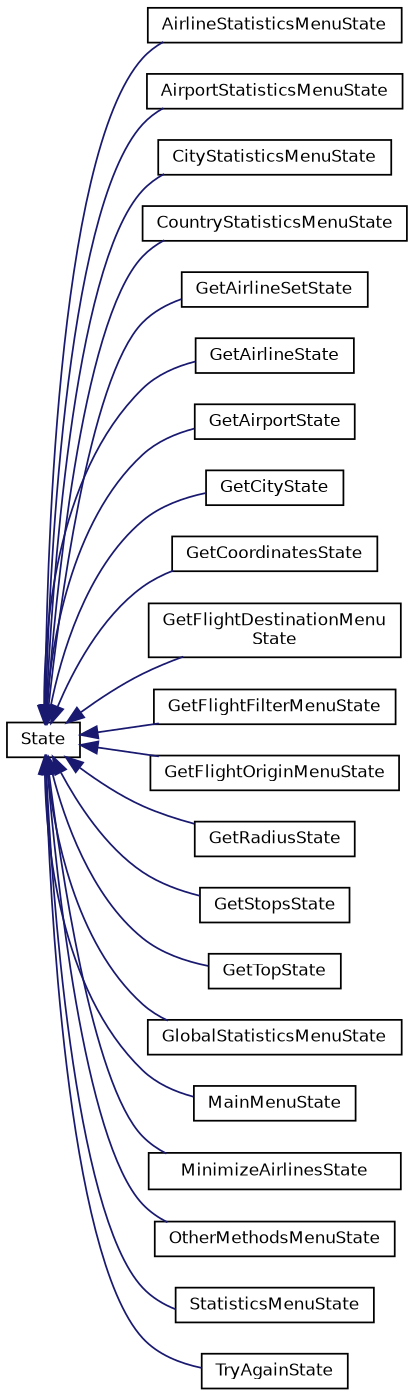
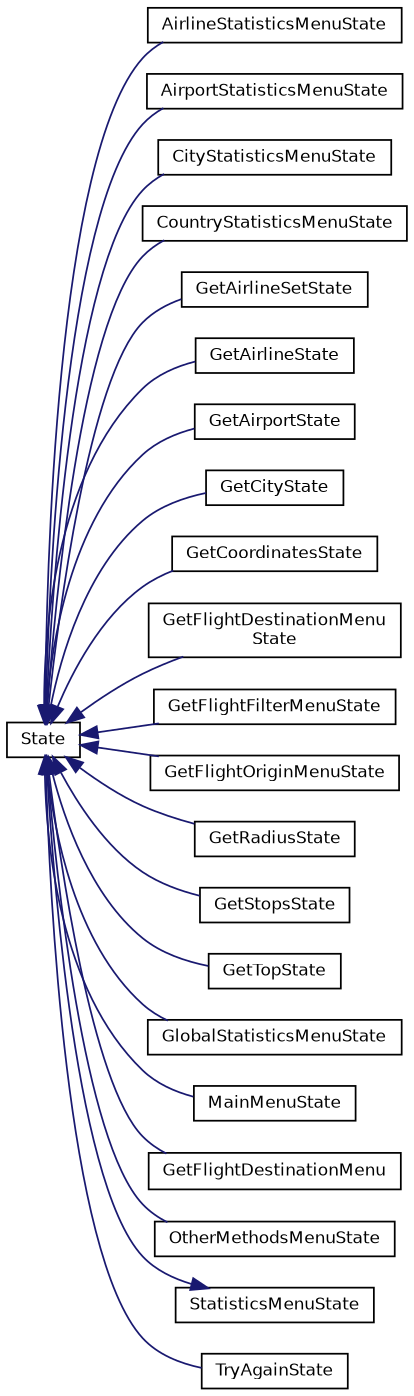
(90, 1154) -> (81, 1083)
(275, 1171) -> (275, 1171)
